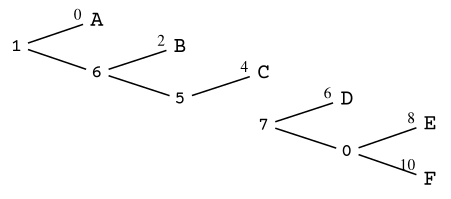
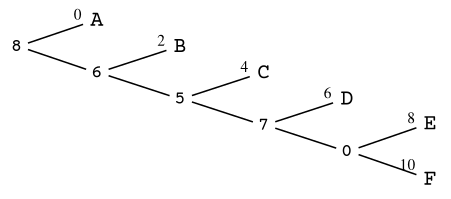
(17, 46) -> (17, 46)
none -> (222, 112)
